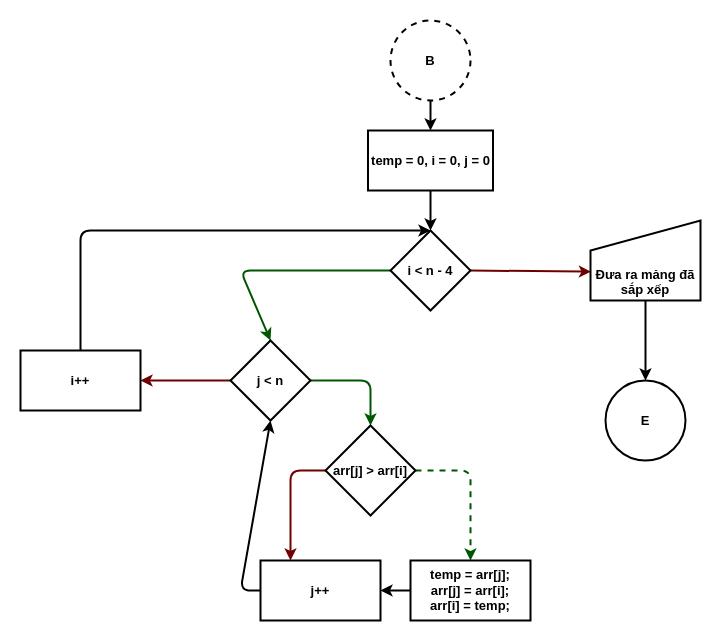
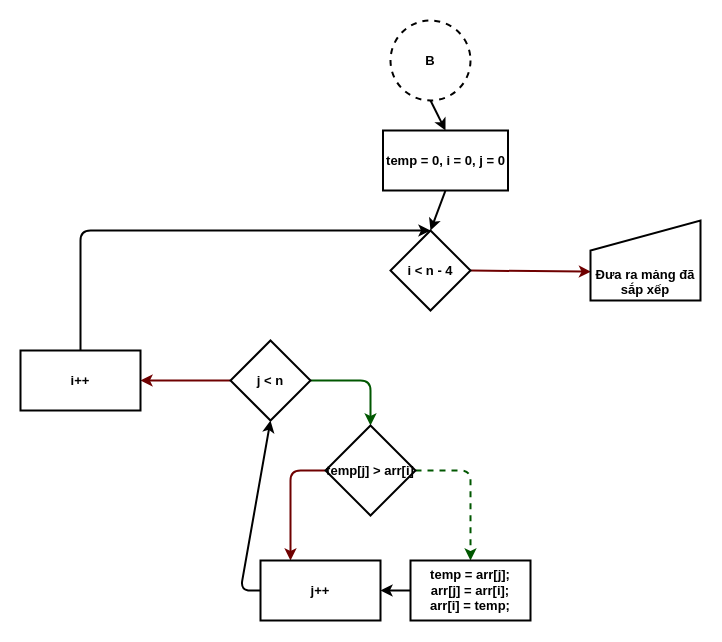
(431, 161) -> (446, 161)
(288, 271) -> none
(646, 336) -> none
(646, 421) -> none
(371, 471) -> (371, 471)
